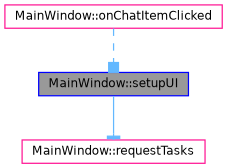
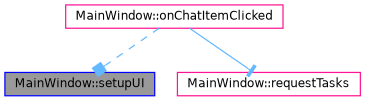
(114, 115) -> (219, 48)
